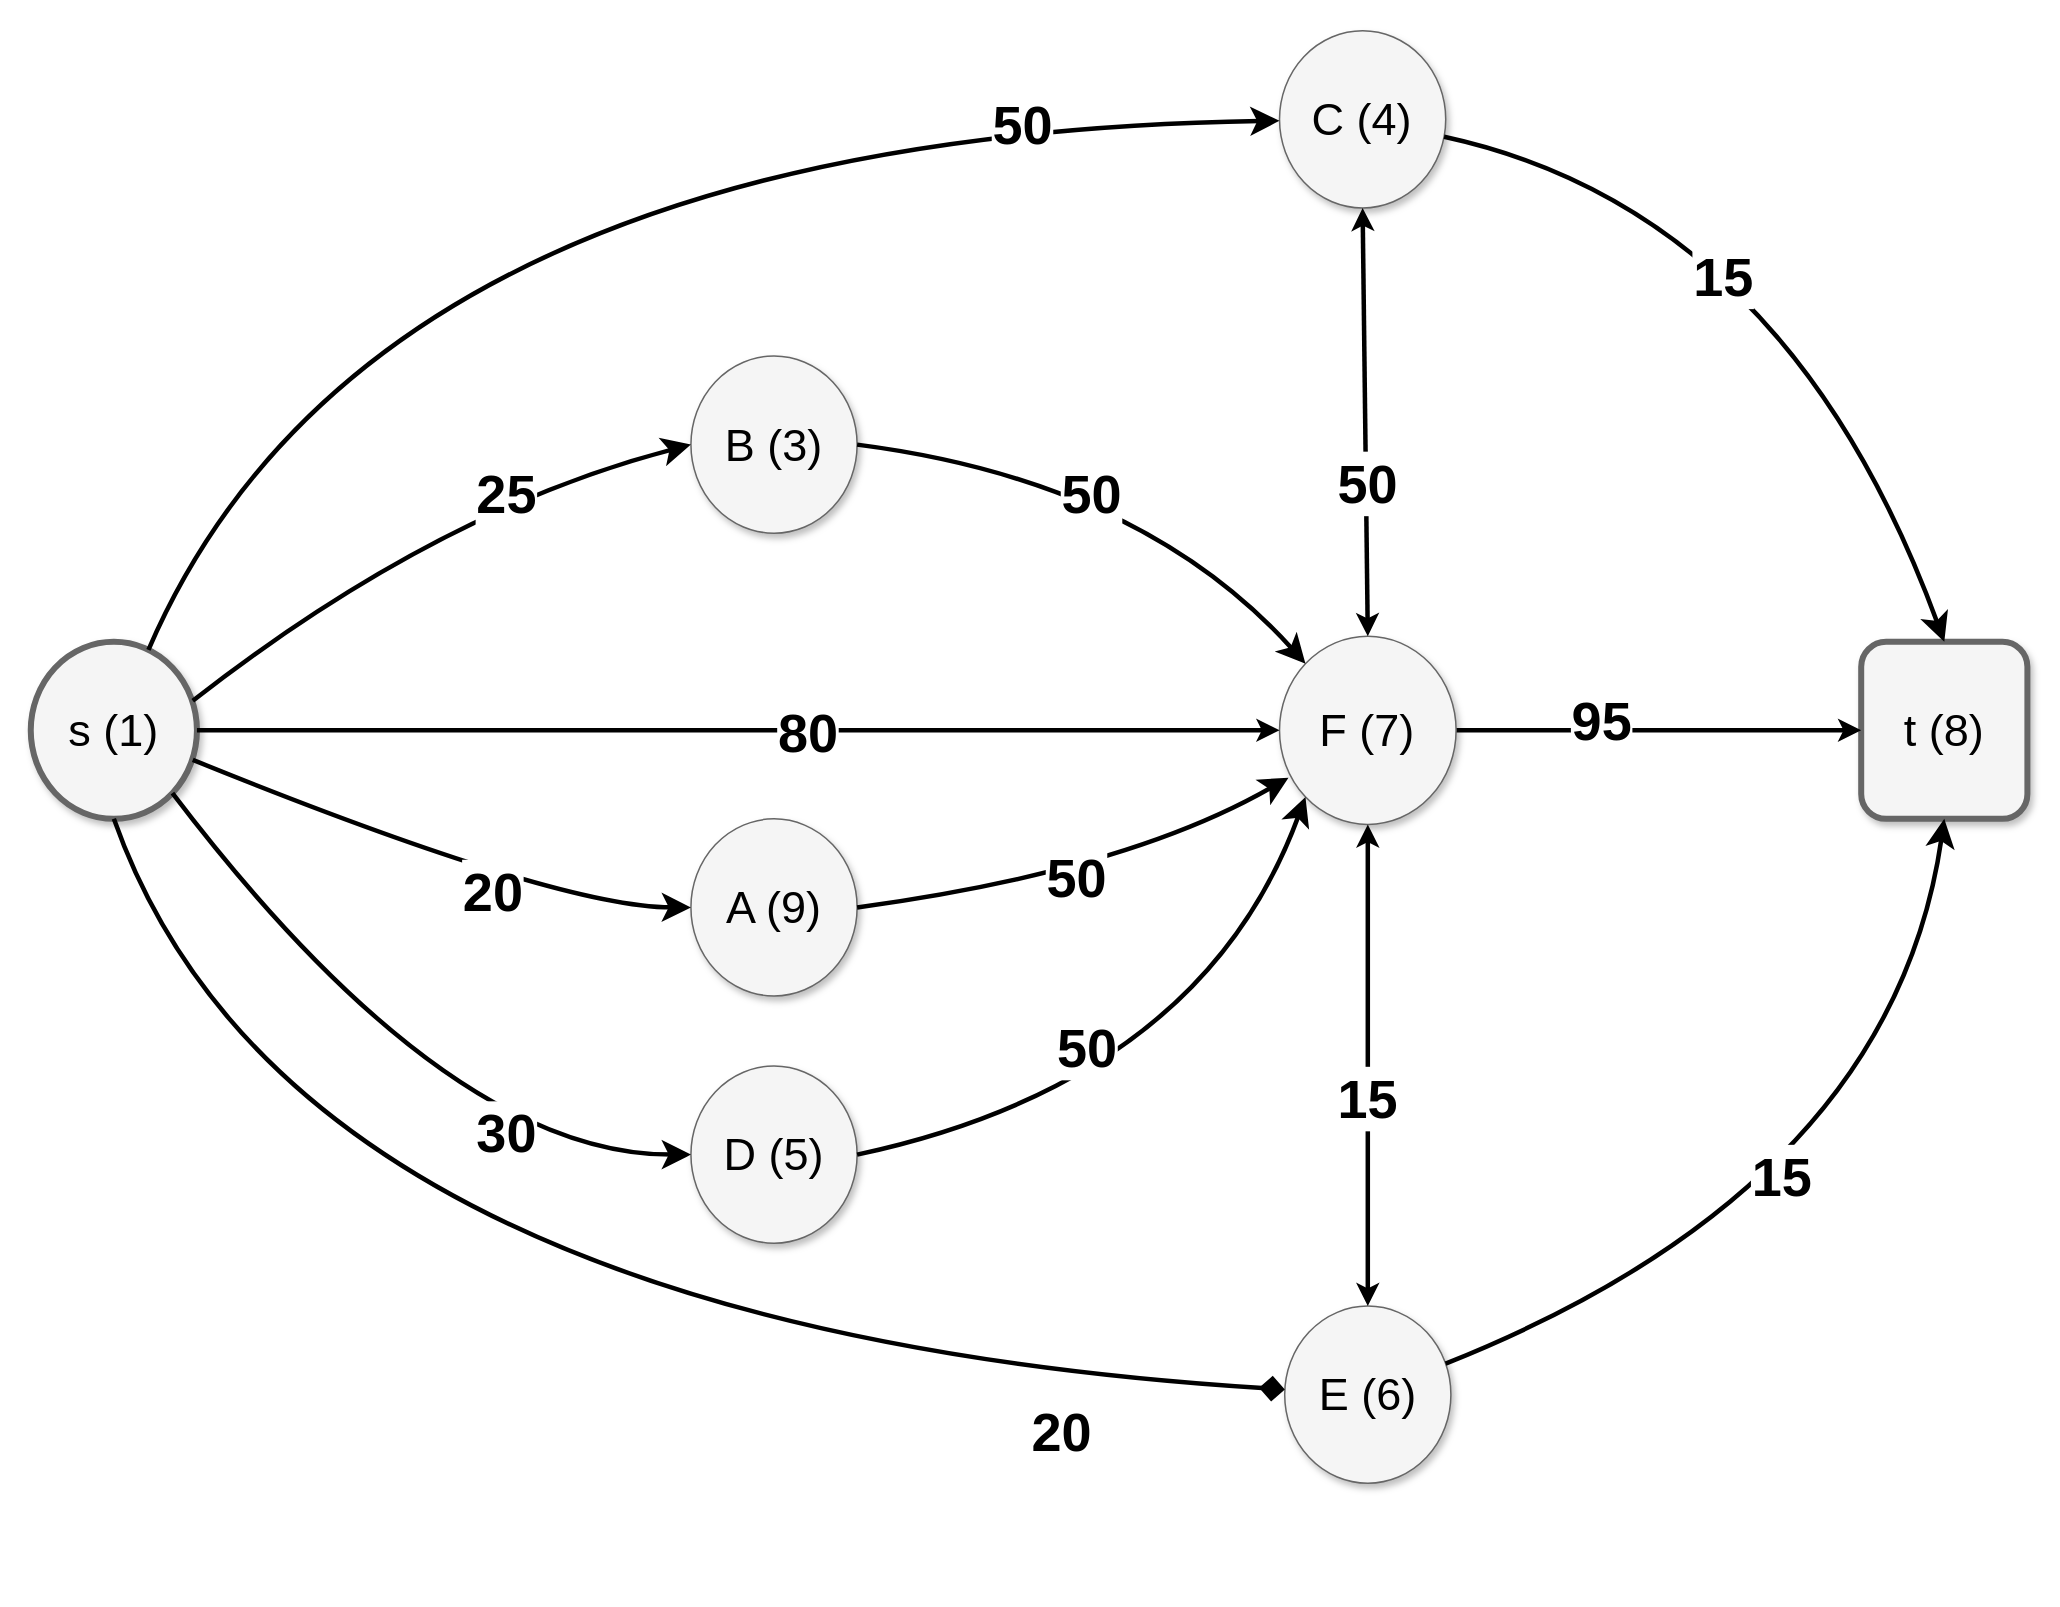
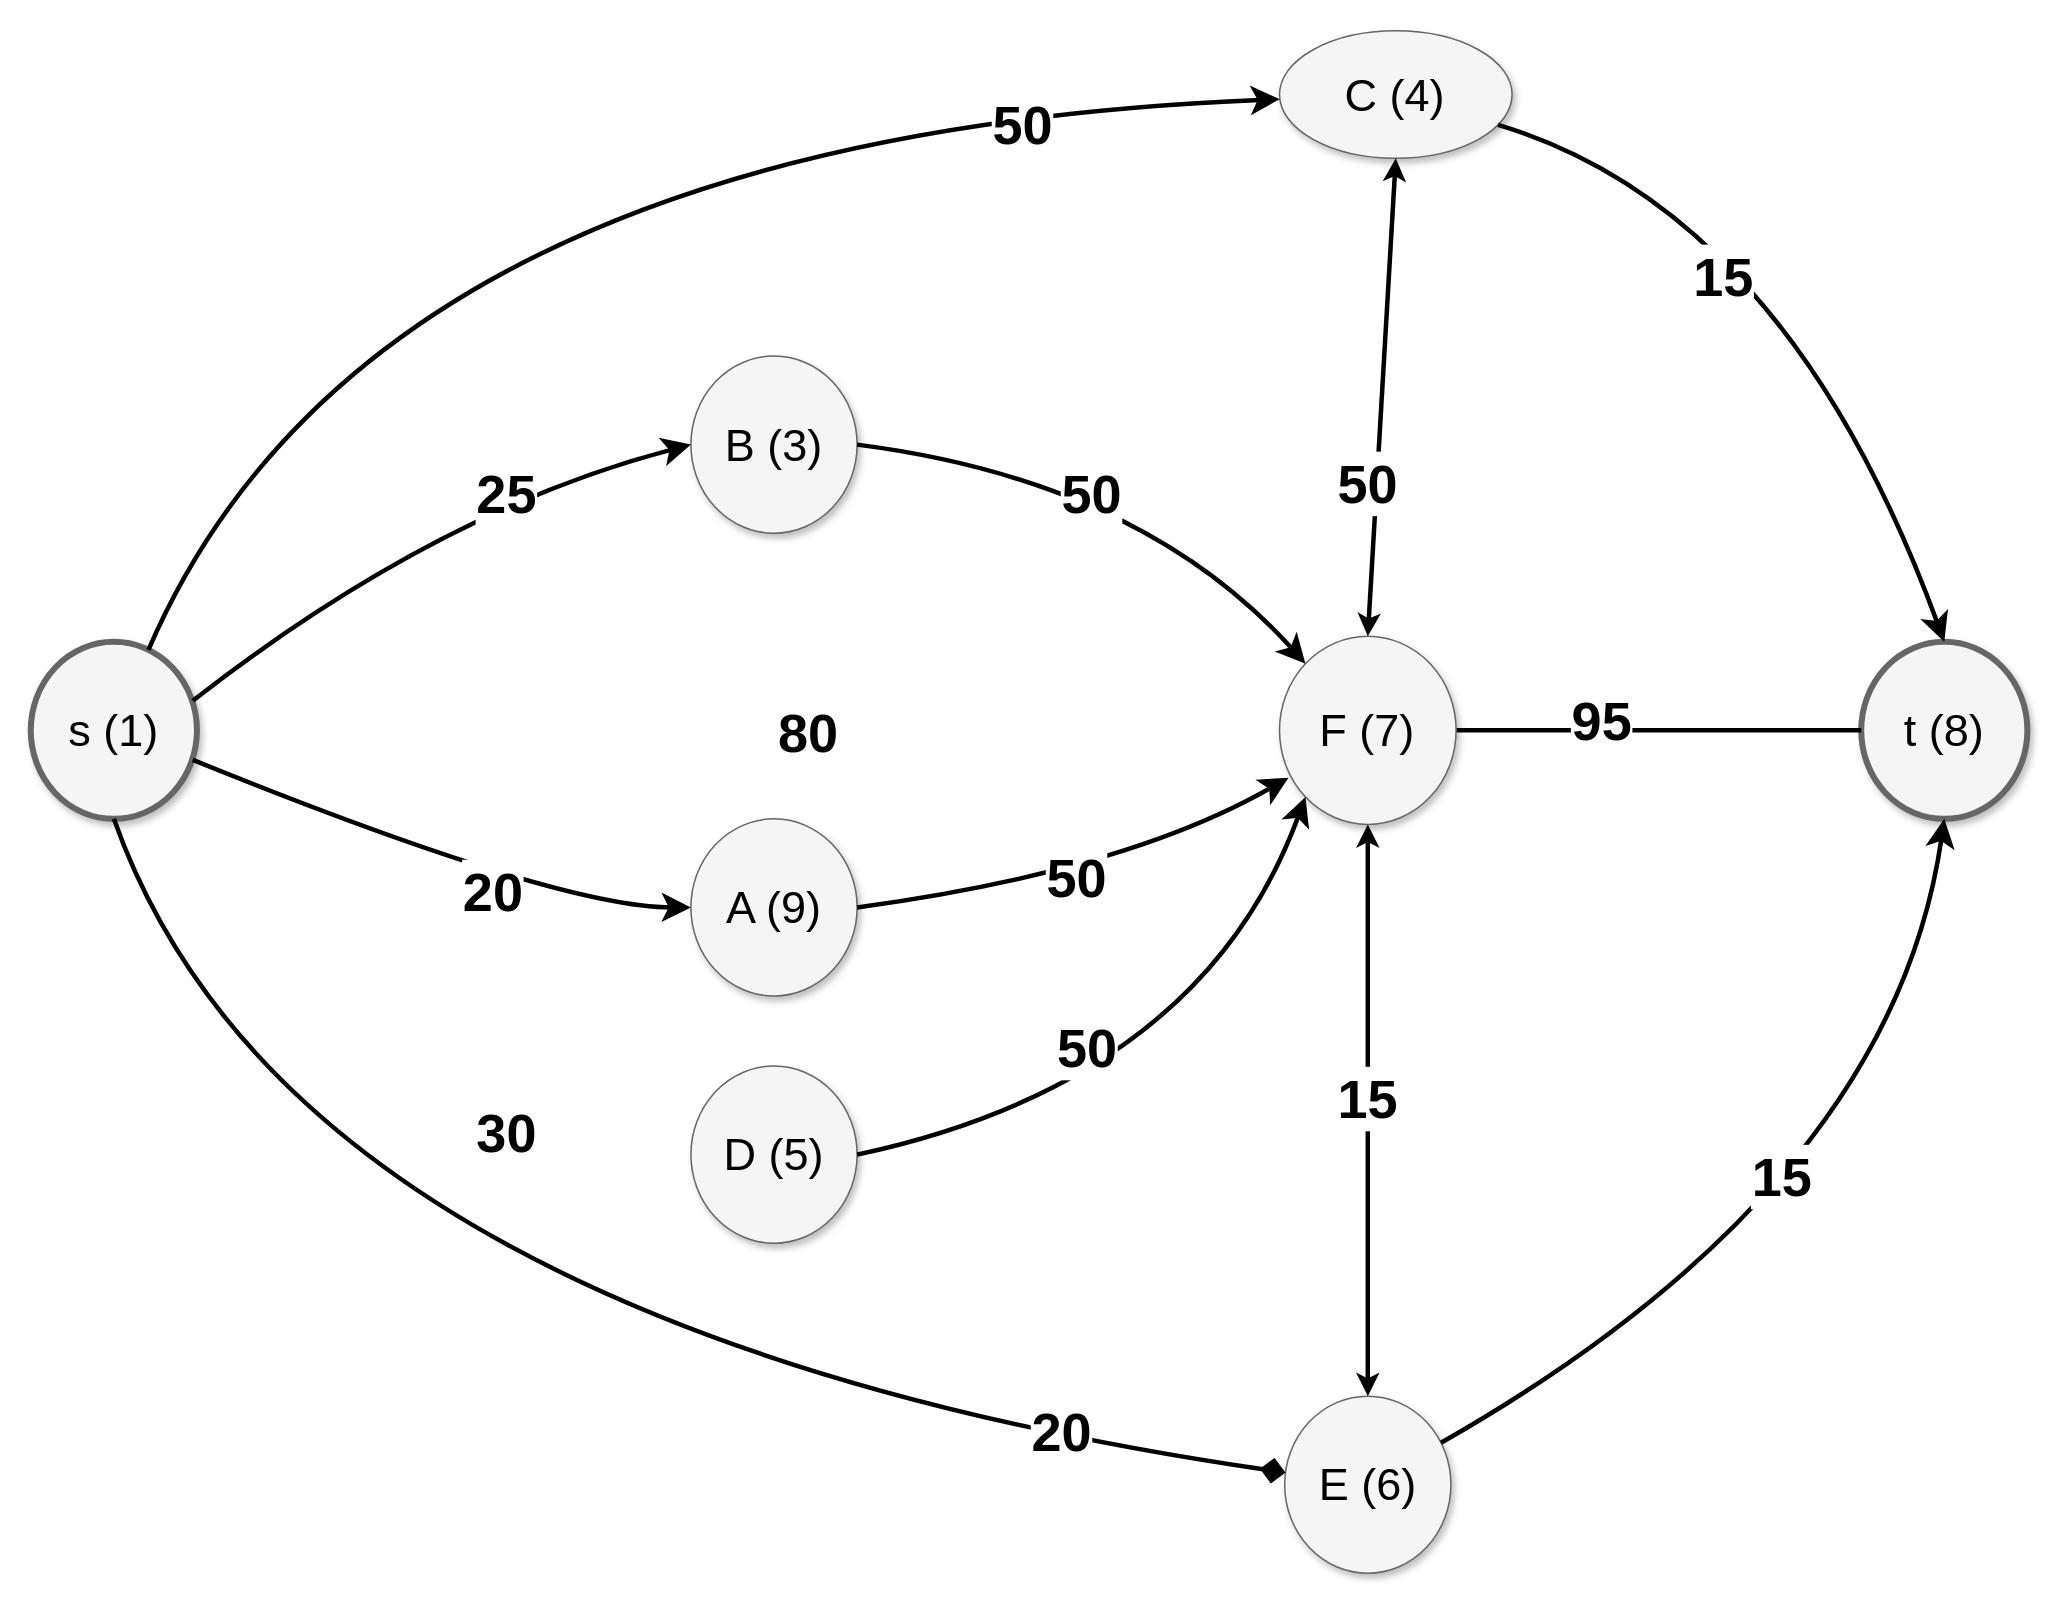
(1362, 119) -> (1395, 95)
(488, 730) -> none
(1843, 730) -> (1850, 730)
(1944, 730) -> (1944, 730)
(319, 963) -> none
(1367, 1394) -> (1367, 1484)
